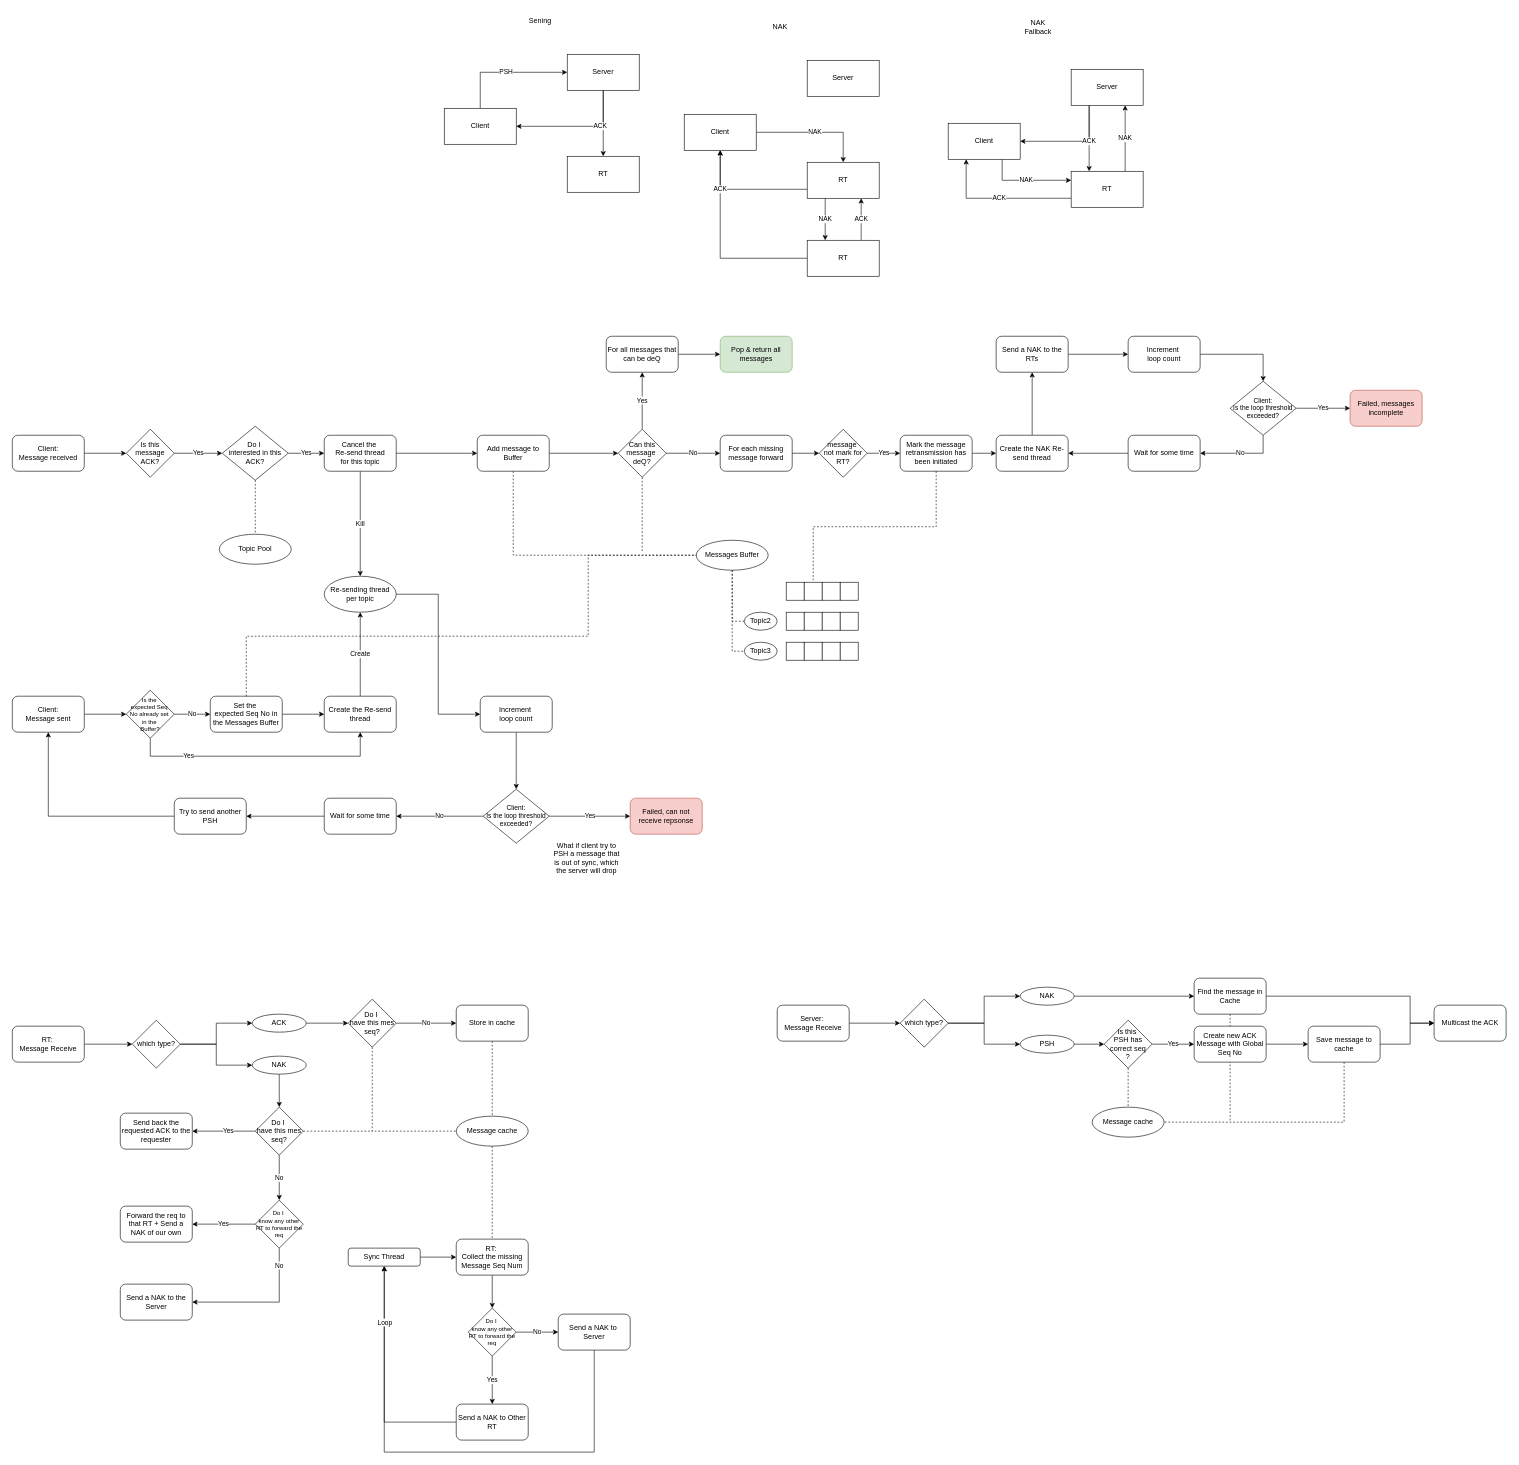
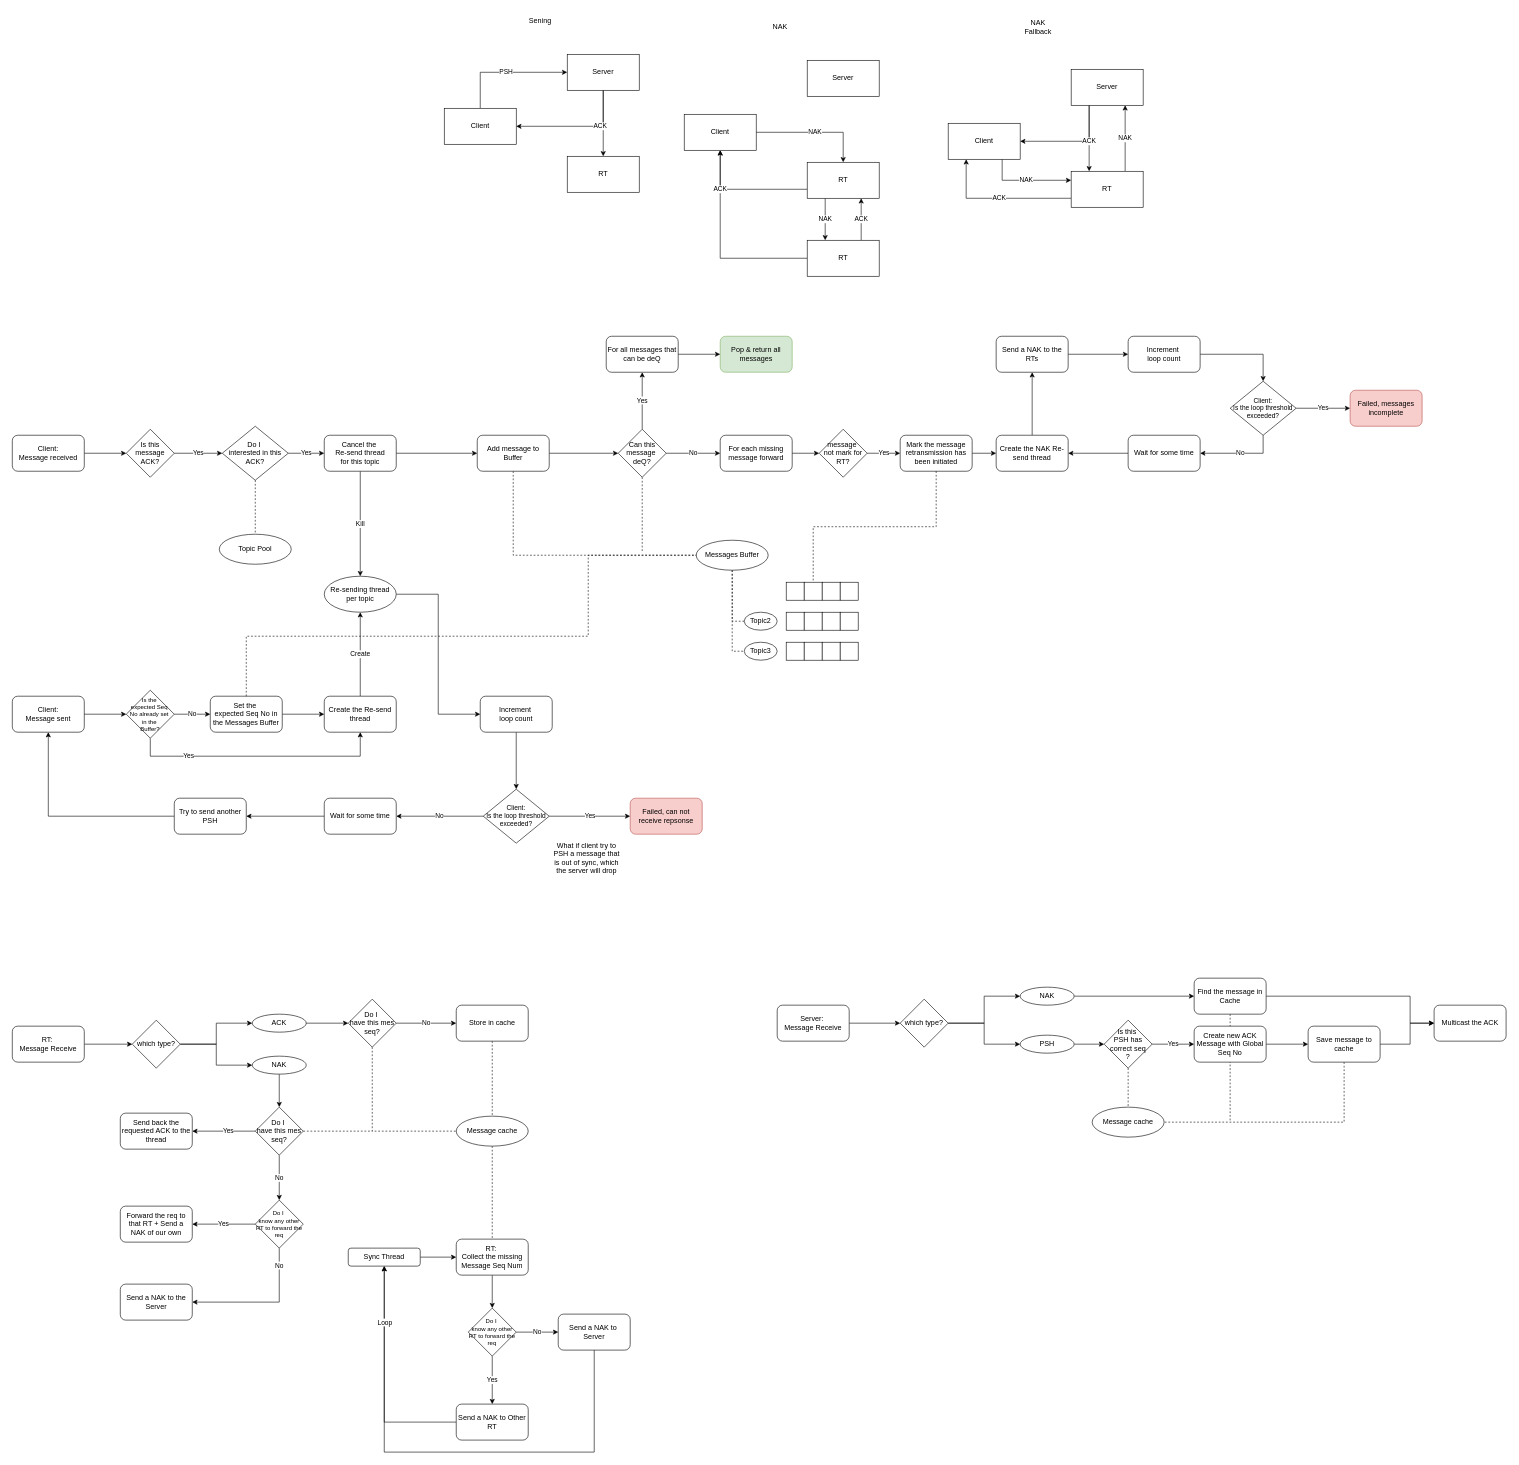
(156, 1131) -> (156, 1131)
